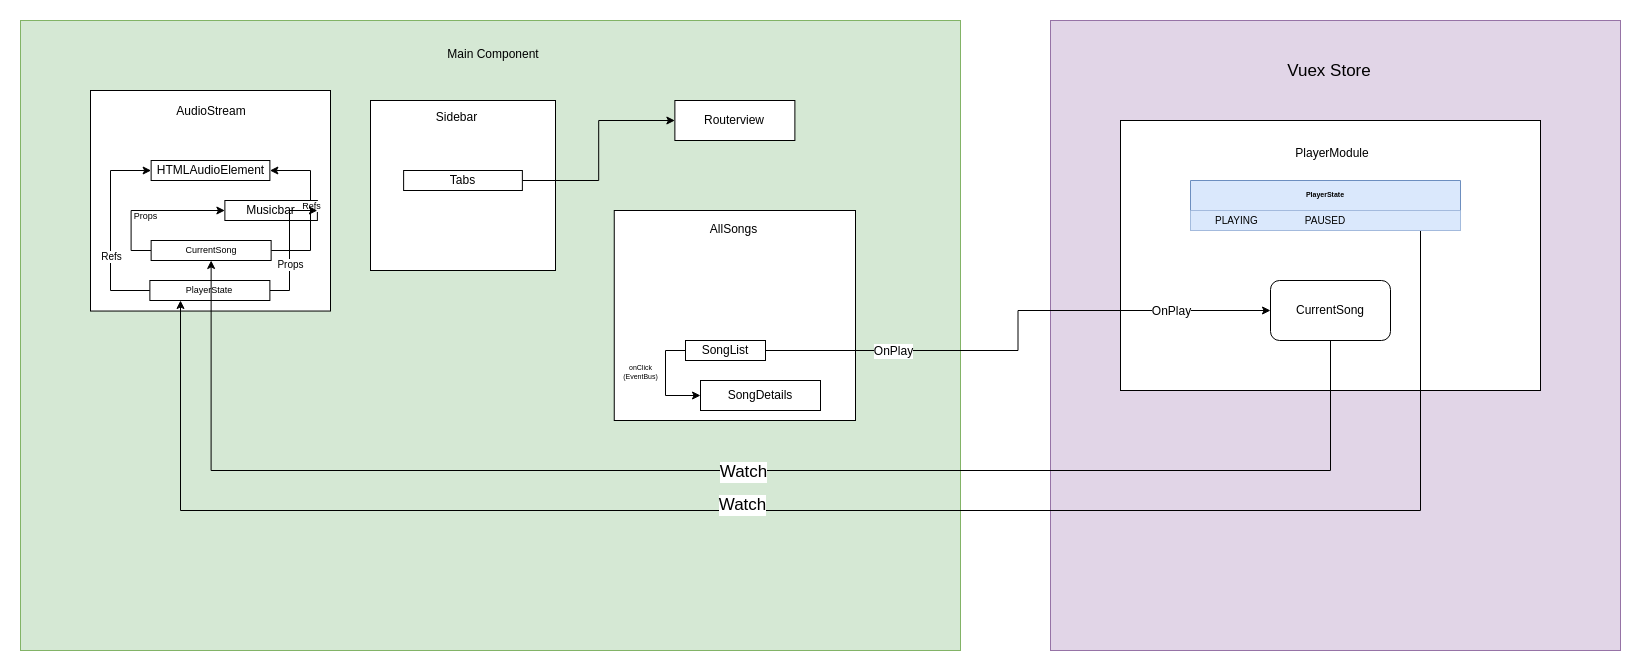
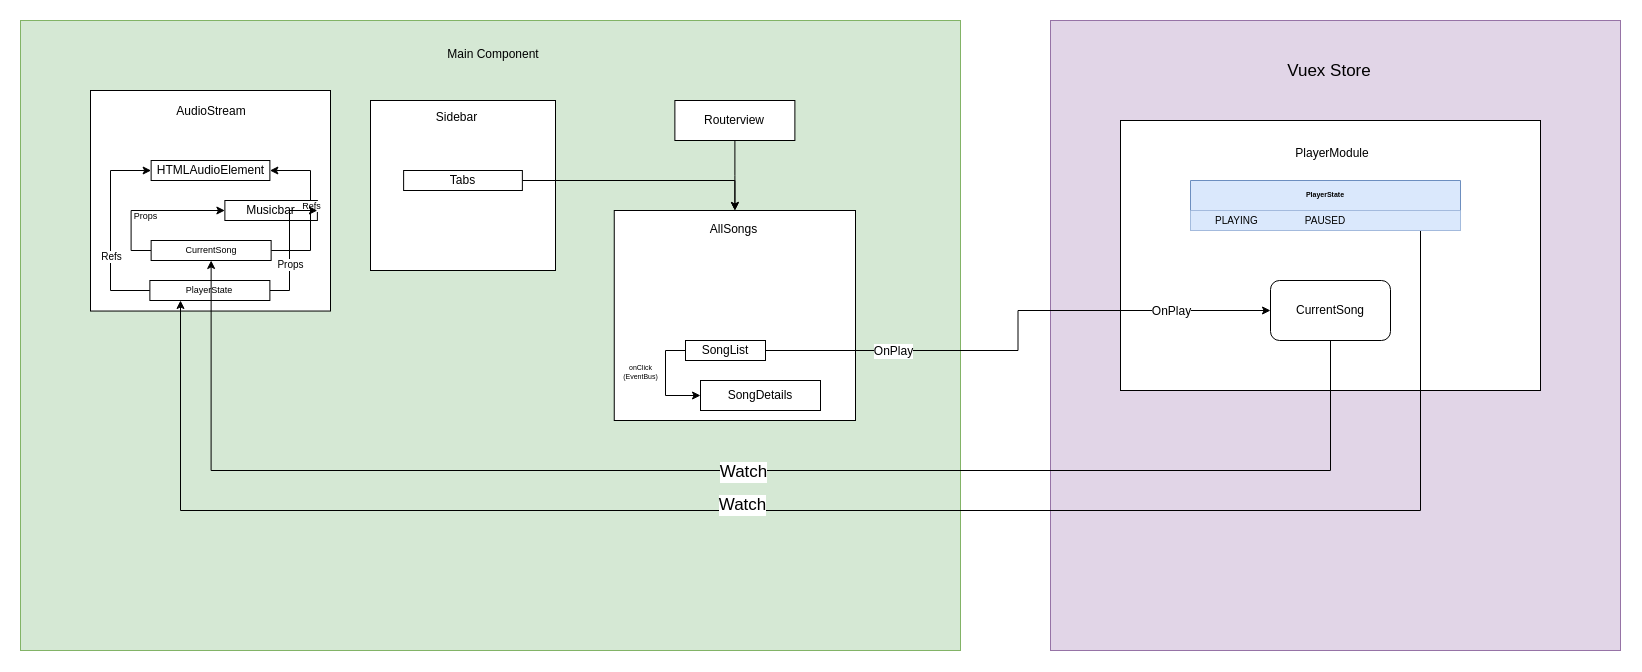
(602, 121) -> (664, 181)
none -> (735, 160)
